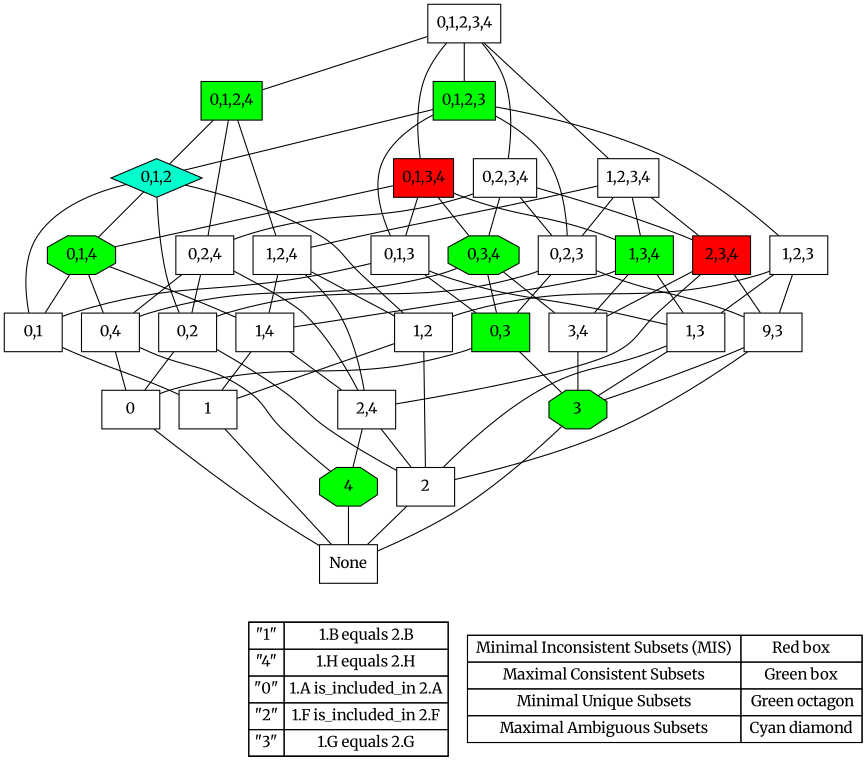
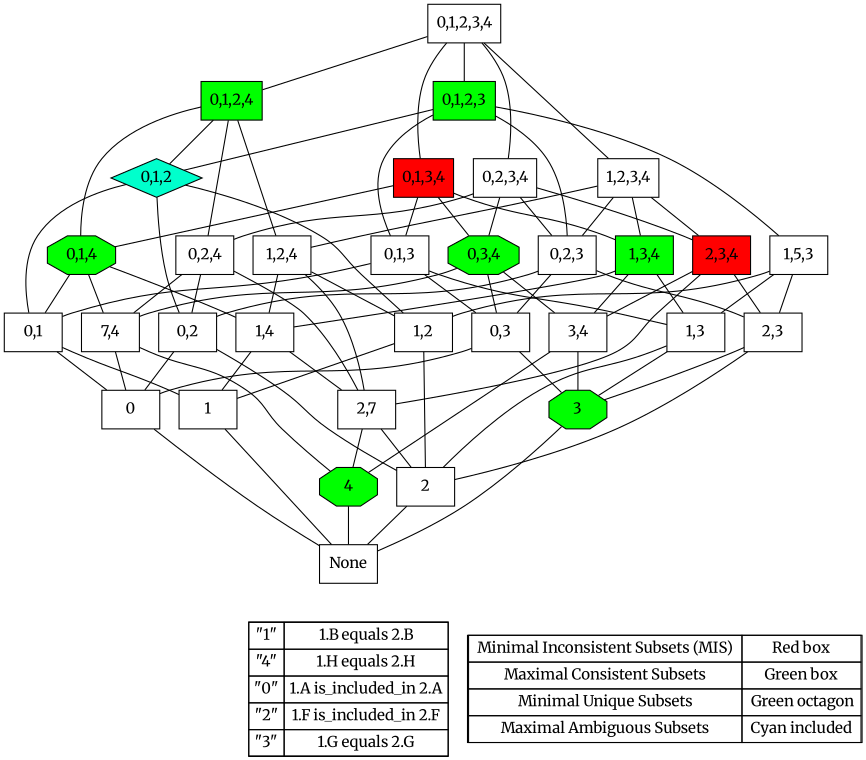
(121, 215) -> (113, 147)
(799, 255) -> (799, 255)
(110, 332) -> (110, 332)
(501, 332) -> (501, 332)
(773, 332) -> (773, 332)
none -> (82, 371)
(367, 410) -> (367, 410)
none -> (459, 412)
(801, 729) -> (801, 729)
